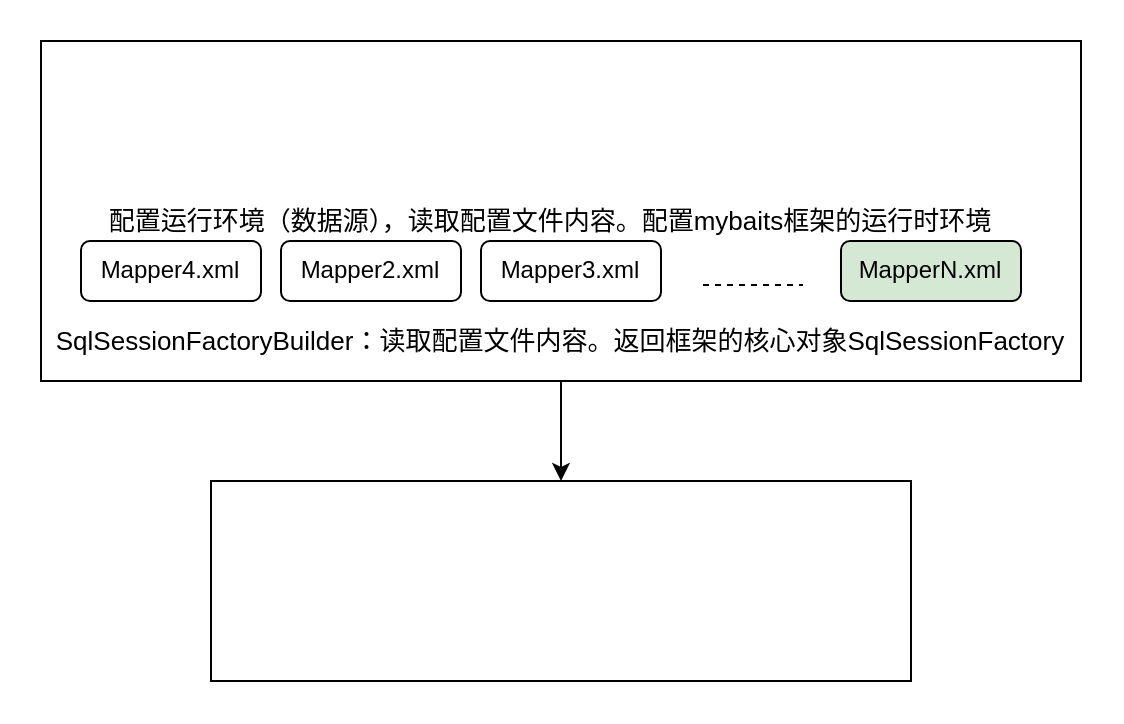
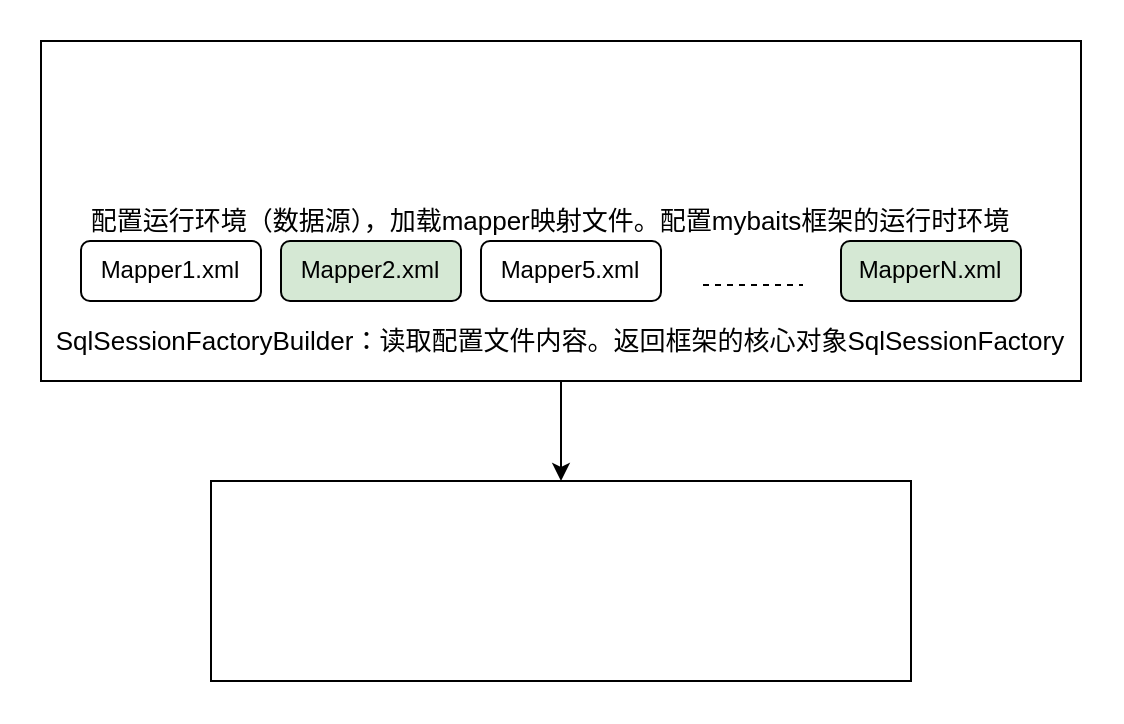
(551, 221) -> (551, 221)
(171, 271) -> (171, 271)
(371, 271) -> (371, 271)
(571, 271) -> (571, 271)
